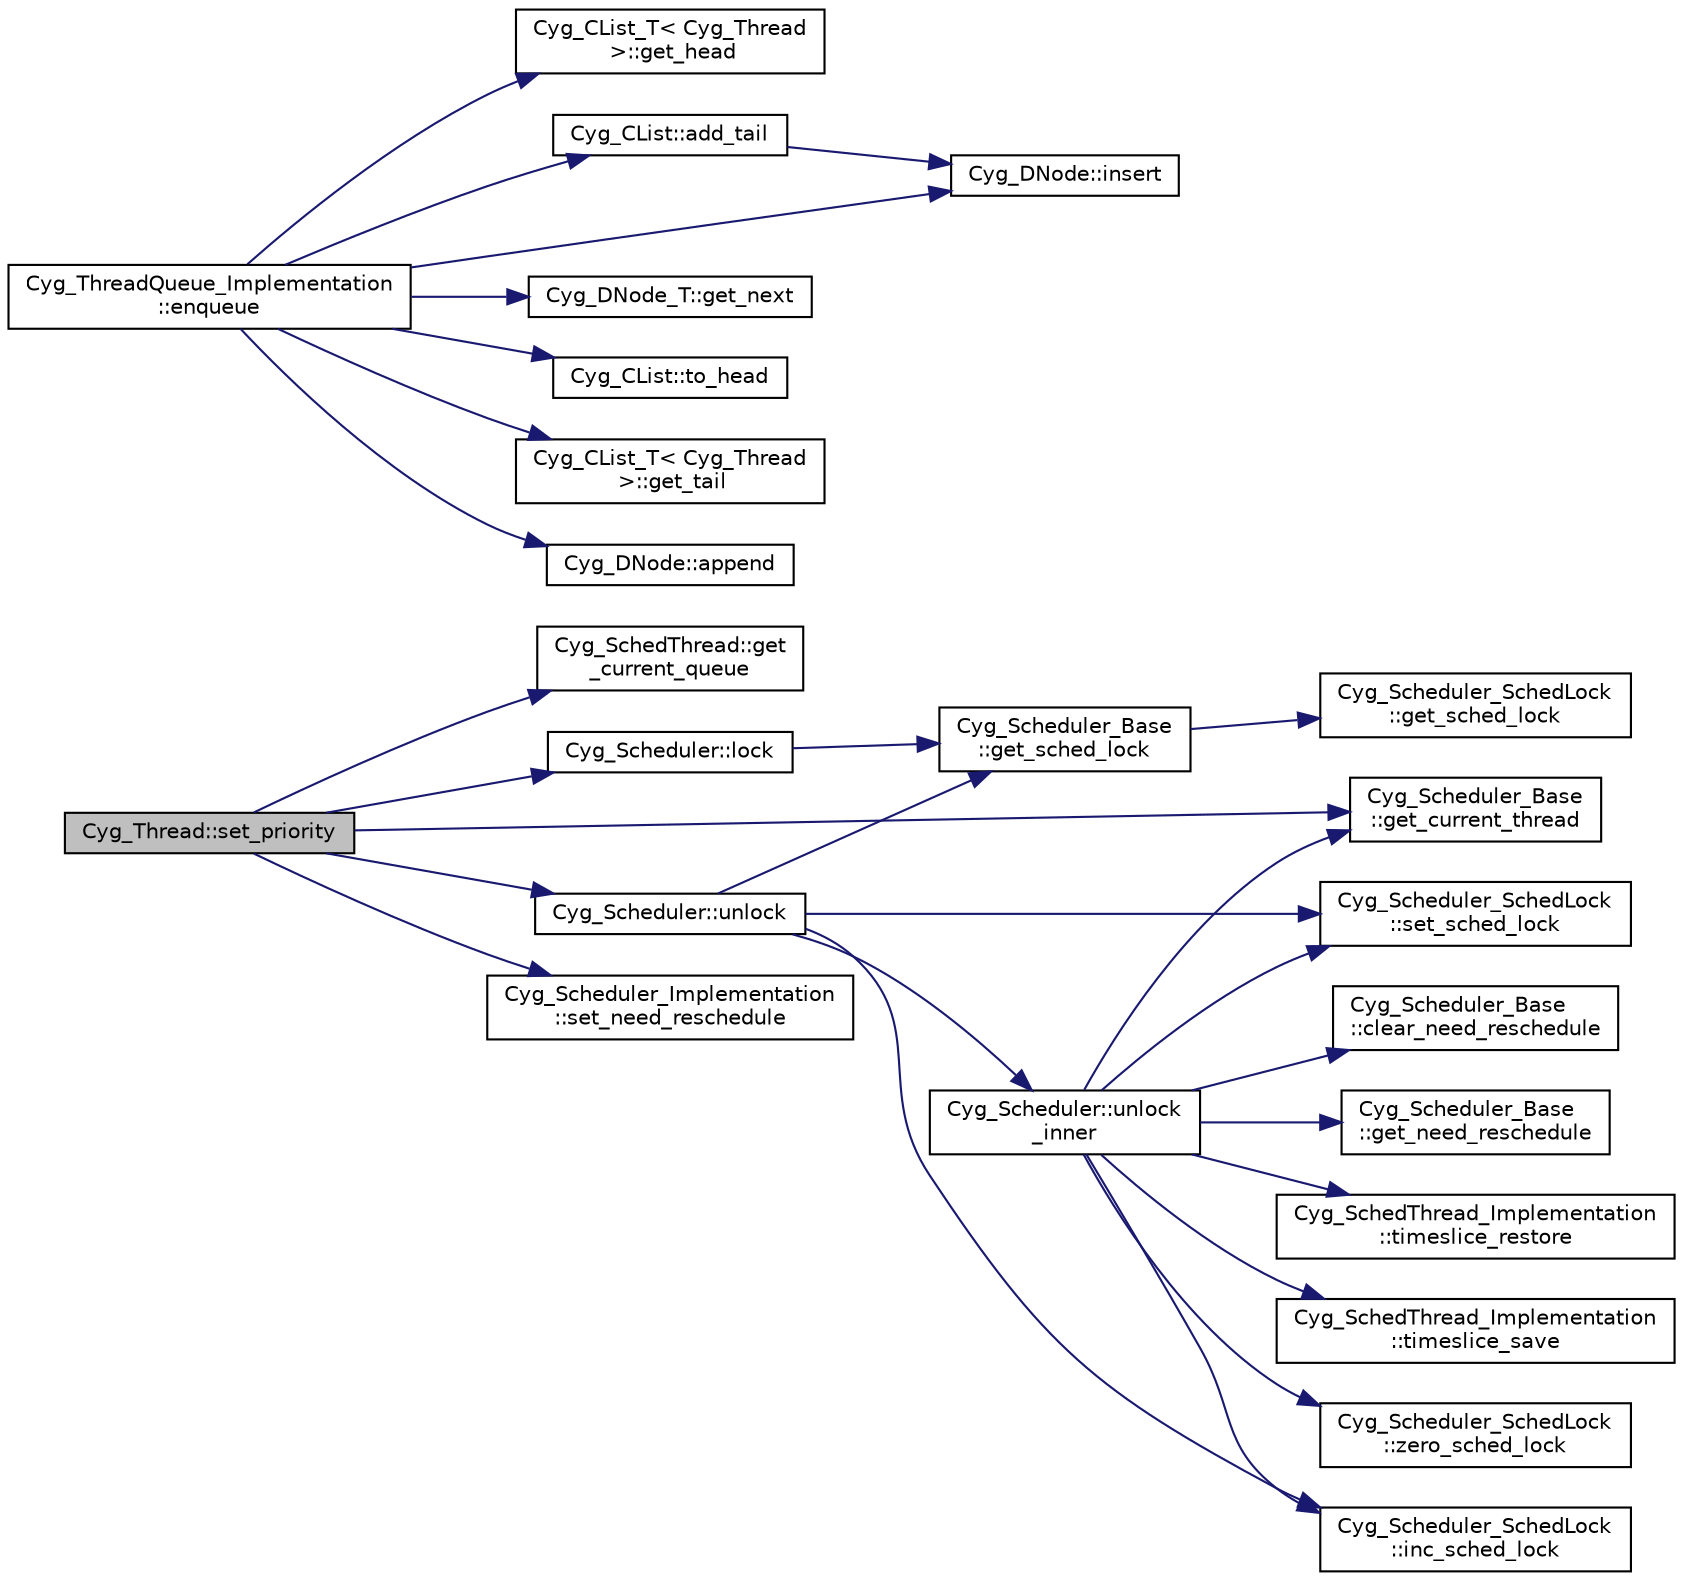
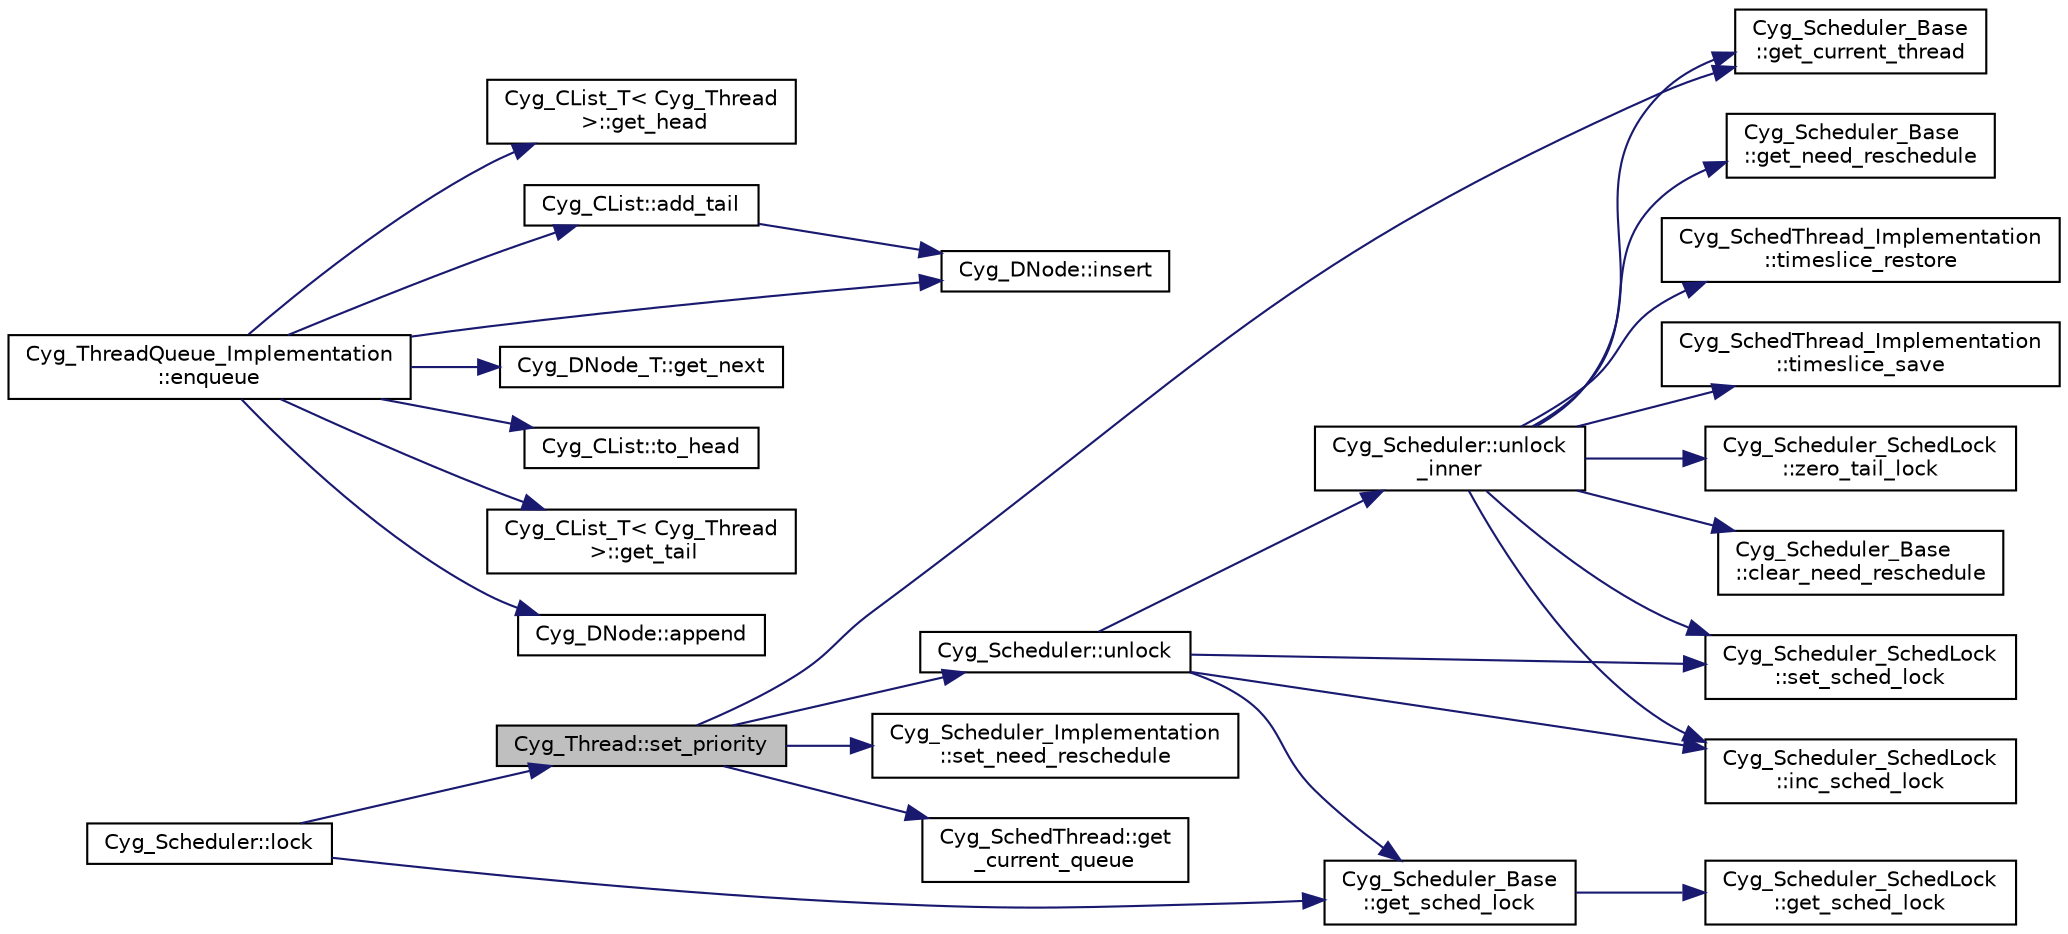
(429, 795) -> (415, 797)
(1476, 1435) -> (1861, 459)
